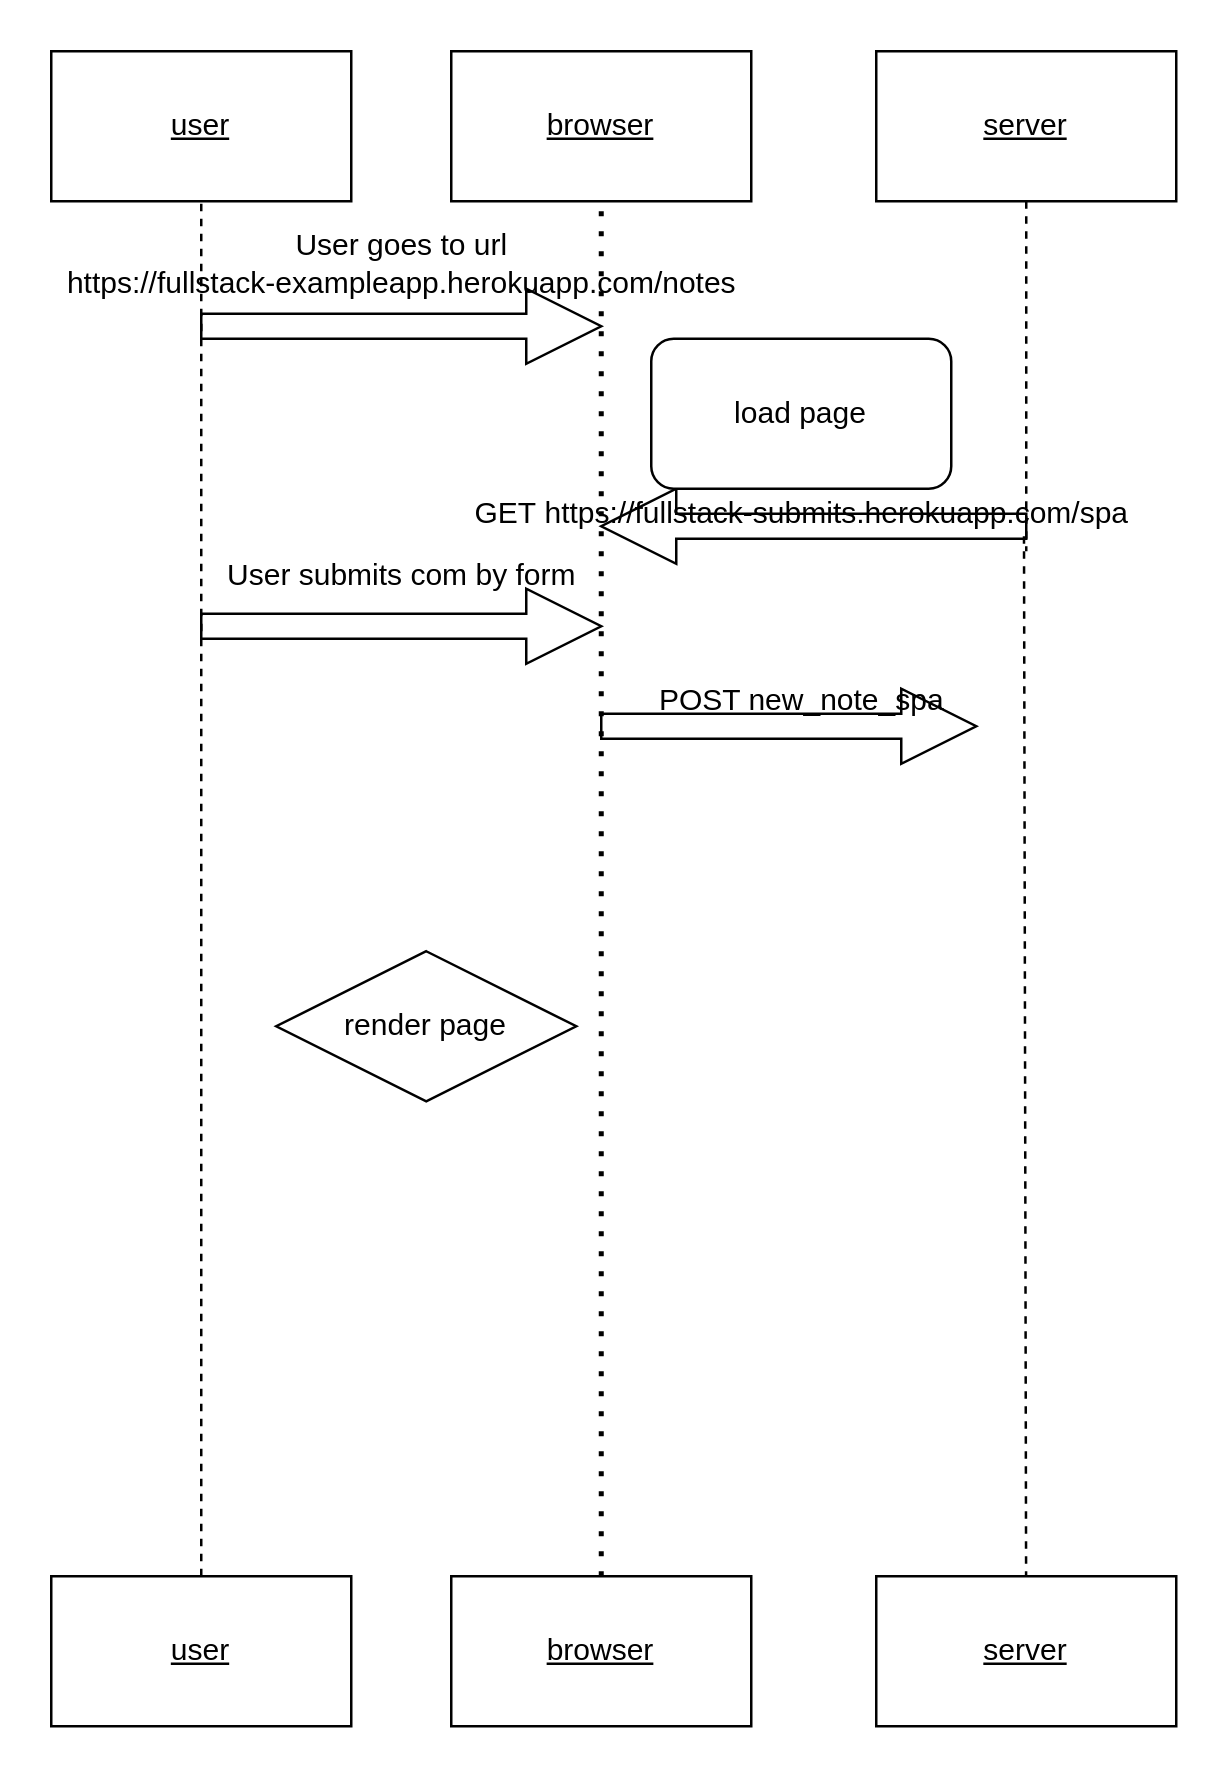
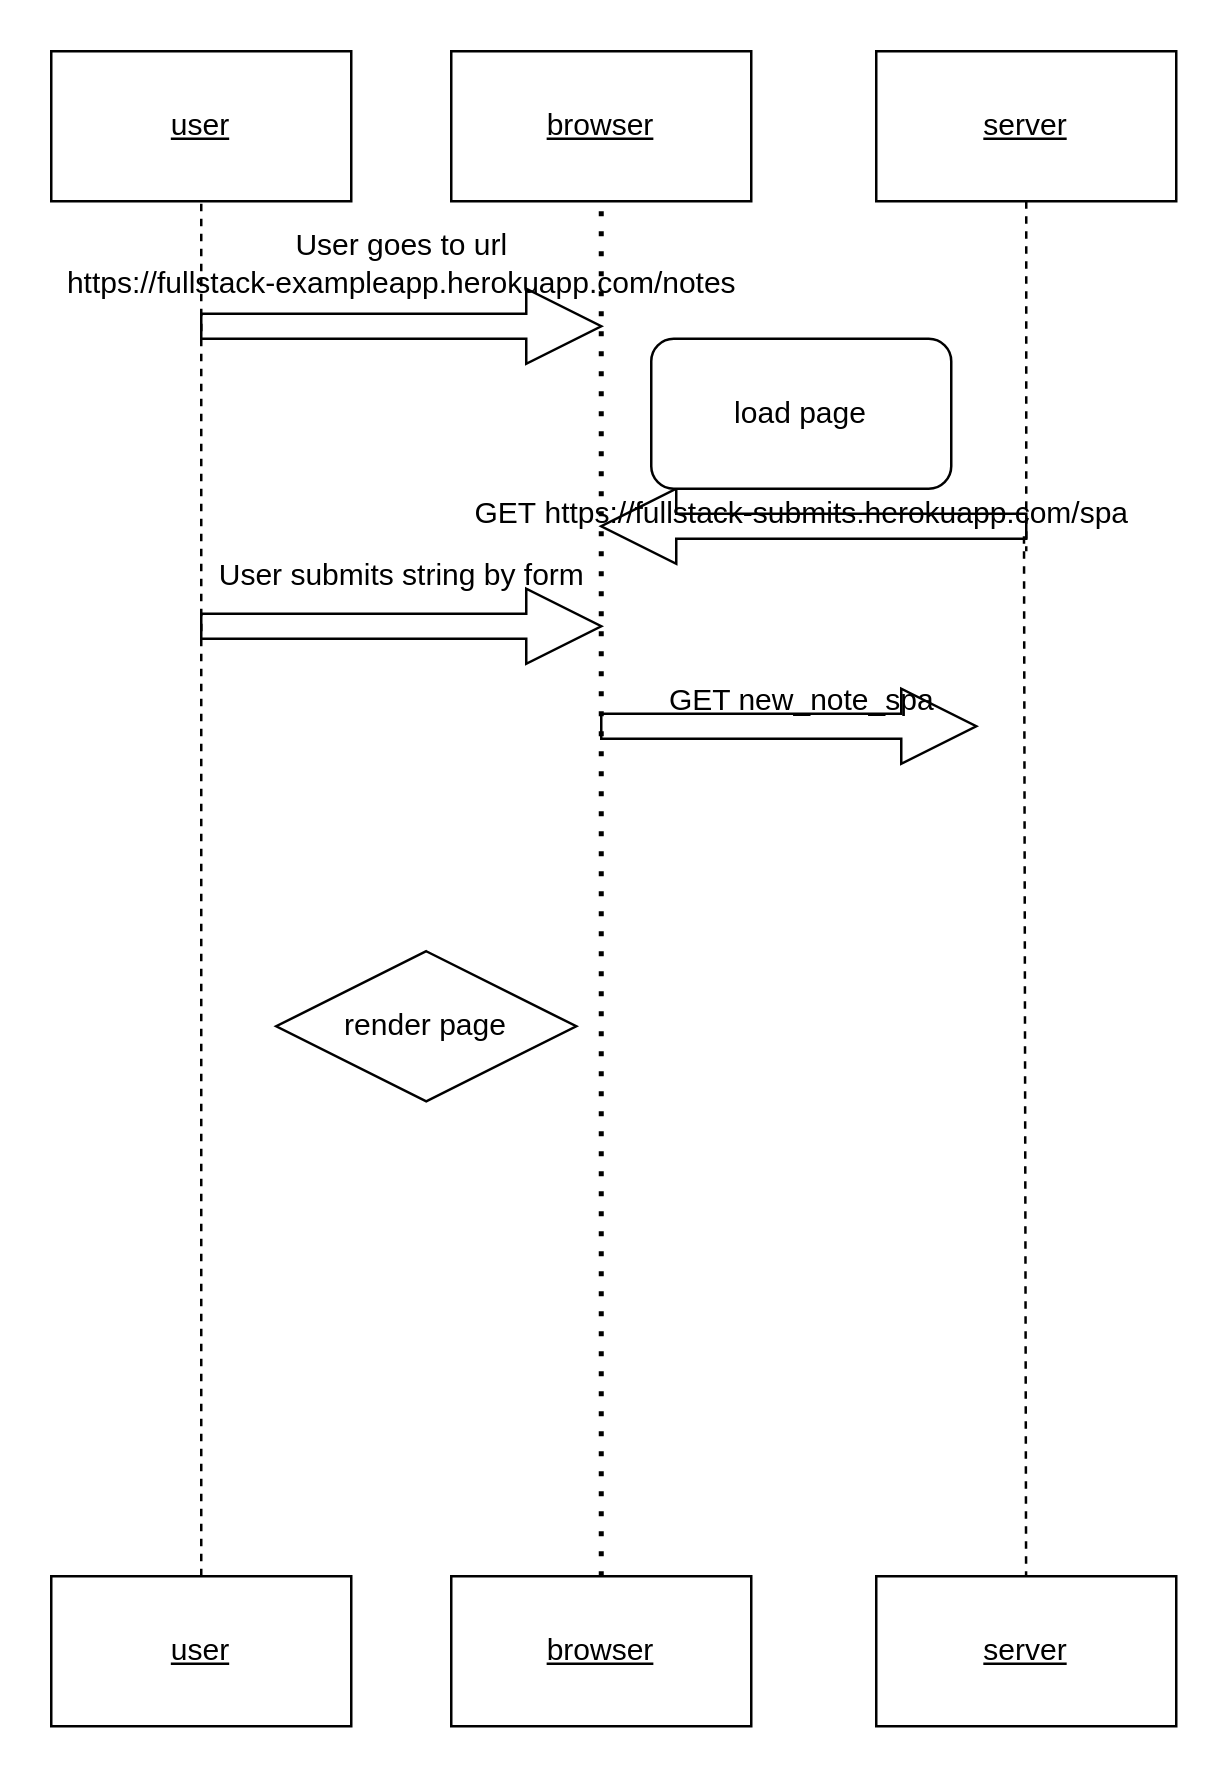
(403, 576) -> (403, 576)
(803, 701) -> (803, 701)
